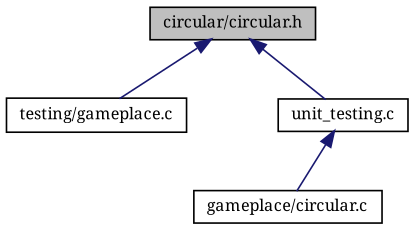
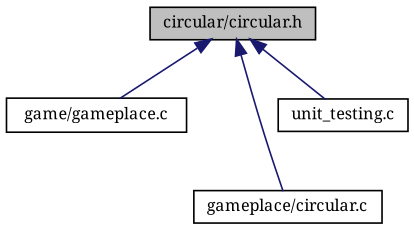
(97, 115) -> (97, 115)
(311, 168) -> (261, 123)
